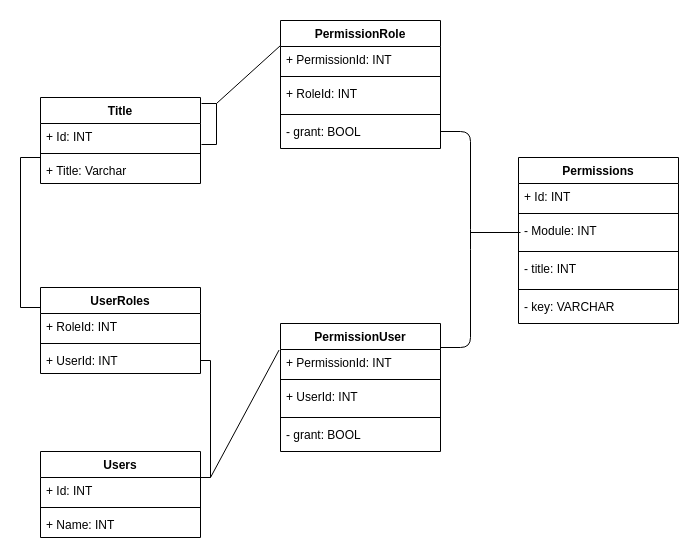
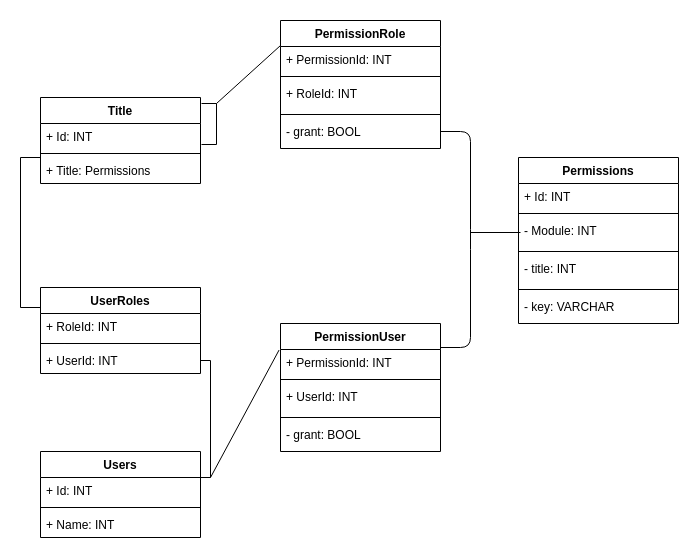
(92, 171) -> (102, 171)
